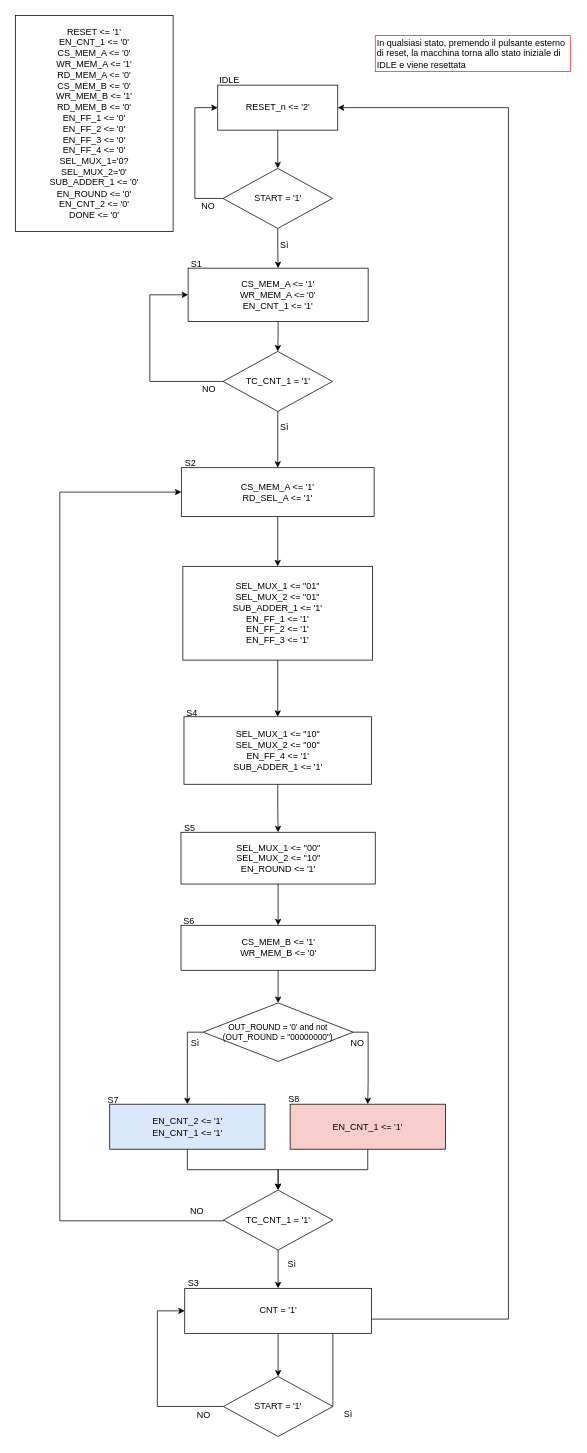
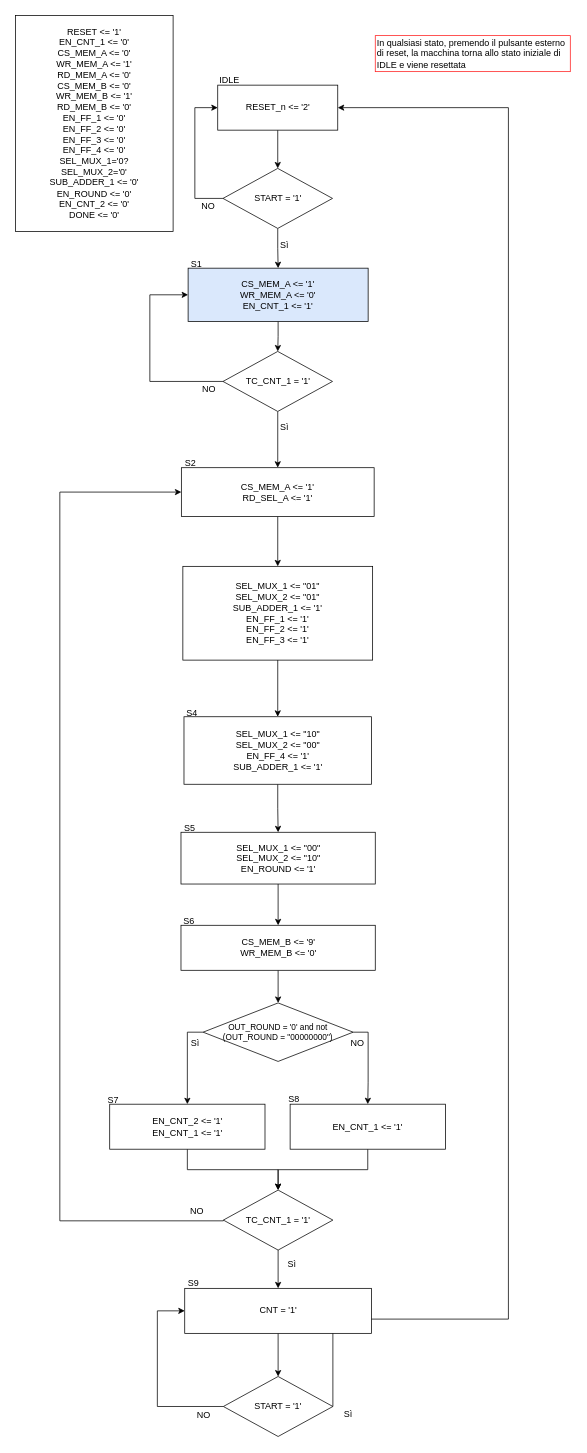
(278, 295) -> (278, 295)
(278, 948) -> (278, 948)
(187, 1127) -> (187, 1127)
(368, 1127) -> (368, 1127)
(193, 1284) -> (193, 1284)
